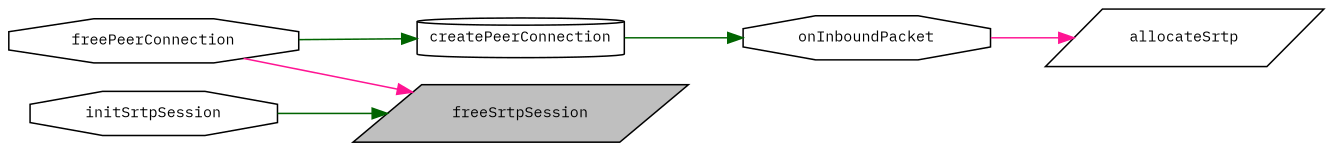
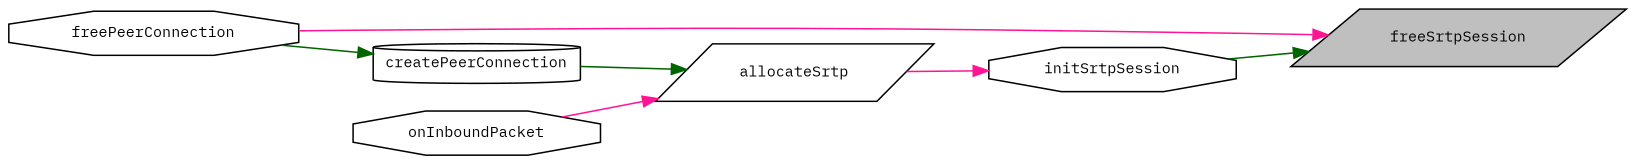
(676, 38) -> (626, 68)
none -> (940, 71)
